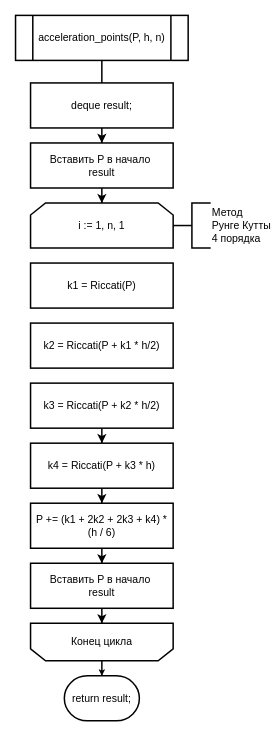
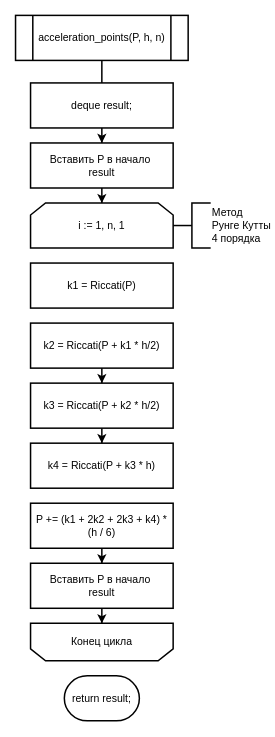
none -> (102, 379)
(102, 499) -> none
(102, 670) -> none
